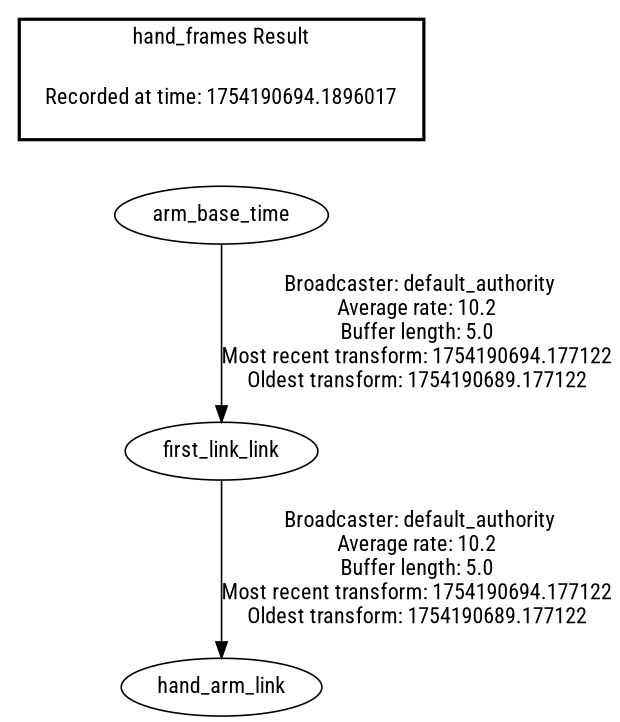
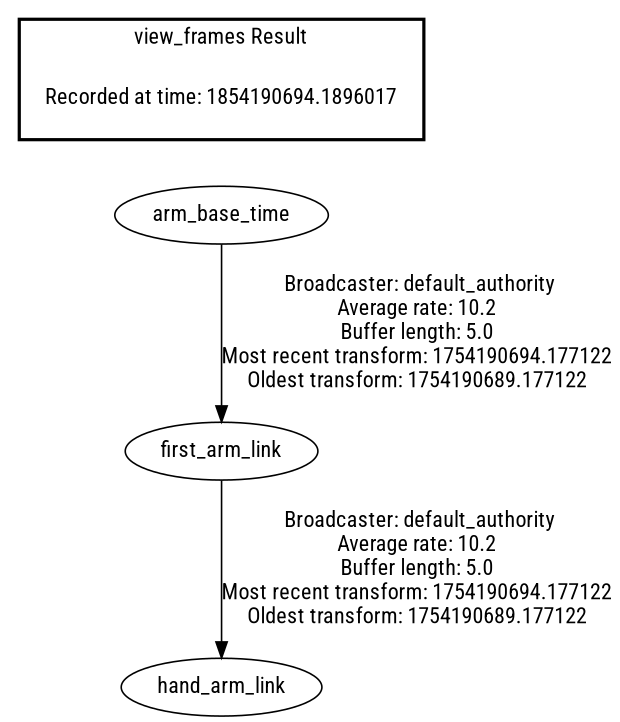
(222, 38) -> (222, 38)
(222, 98) -> (222, 98)
(222, 451) -> (222, 451)
